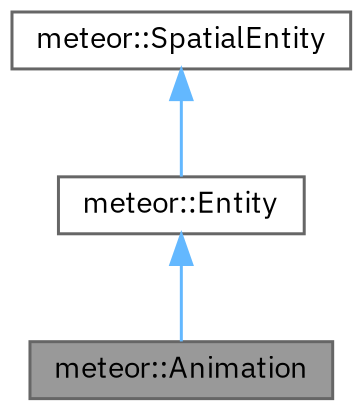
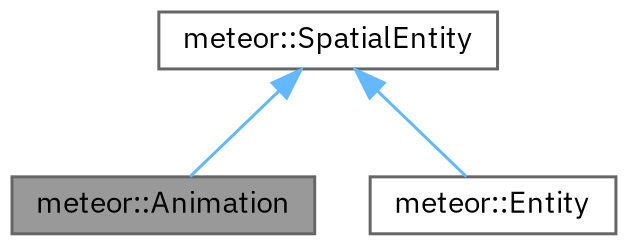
(181, 303) -> (235, 134)
